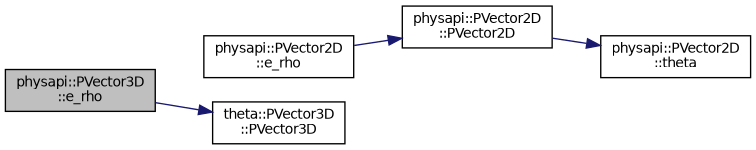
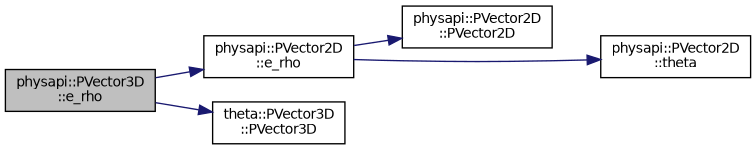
(570, 41) -> (470, 62)
none -> (173, 75)
